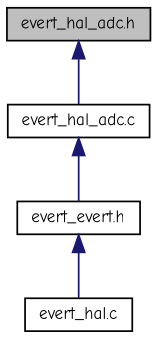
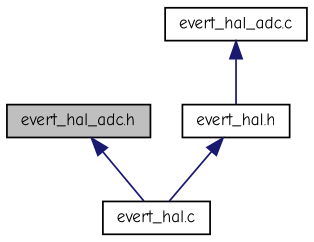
(79, 82) -> (123, 176)
(79, 218) -> (236, 121)
